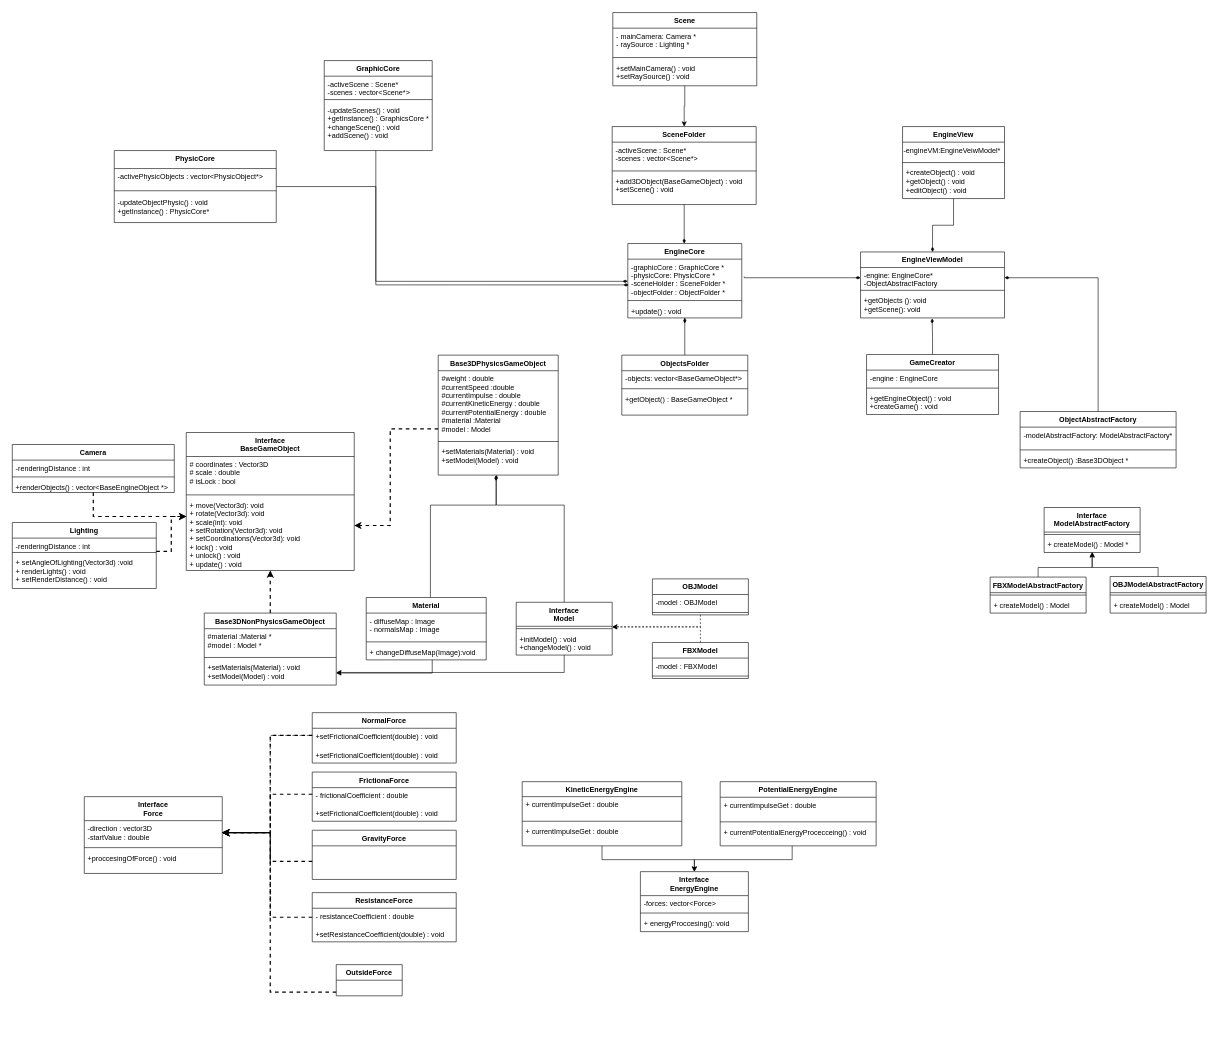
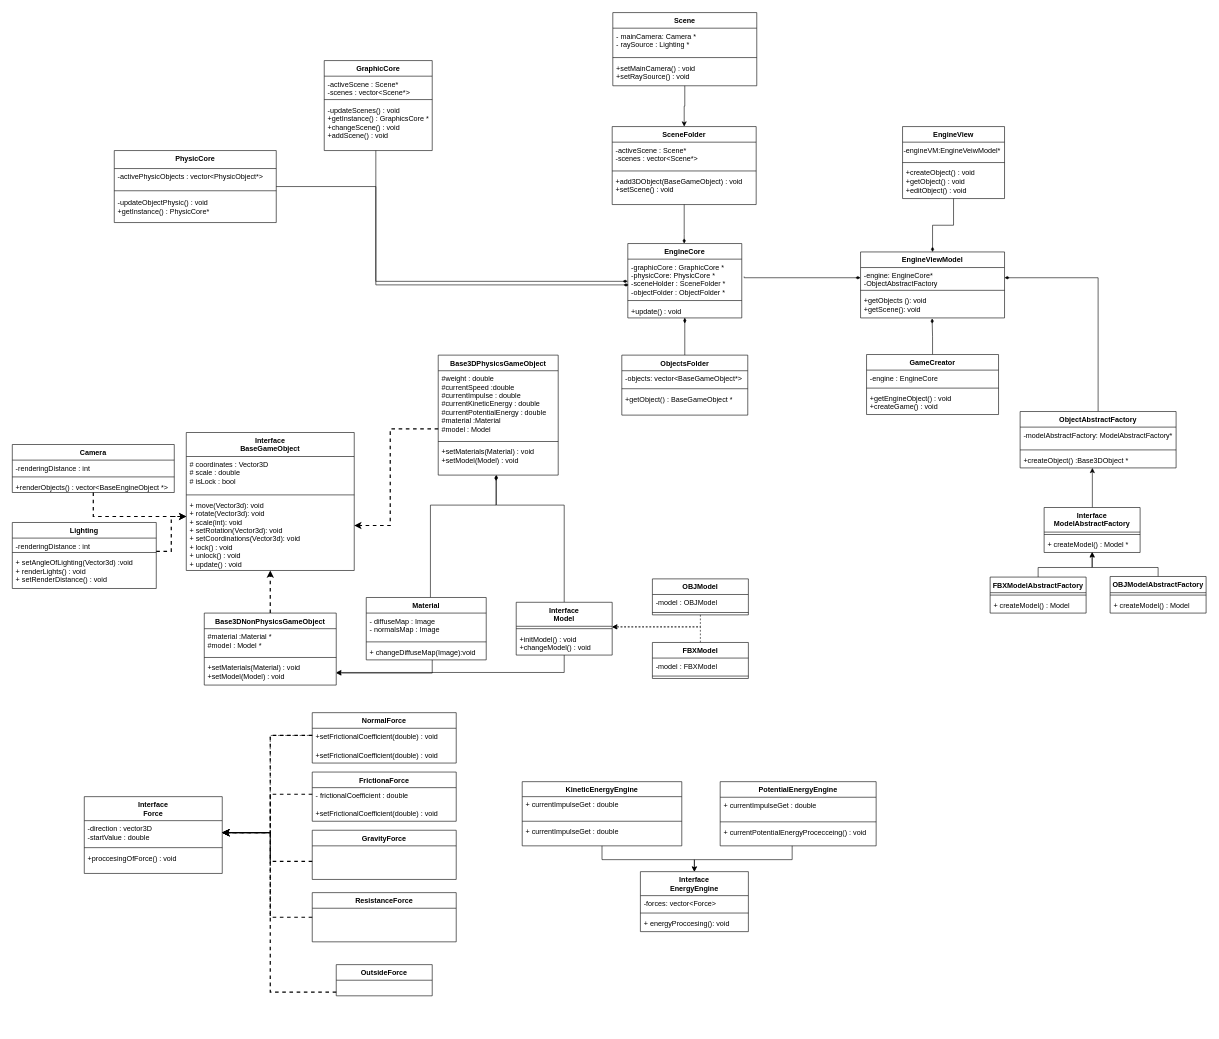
none -> (1093, 490)
(384, 915) -> none
(384, 934) -> none
(369, 980) -> (384, 980)
